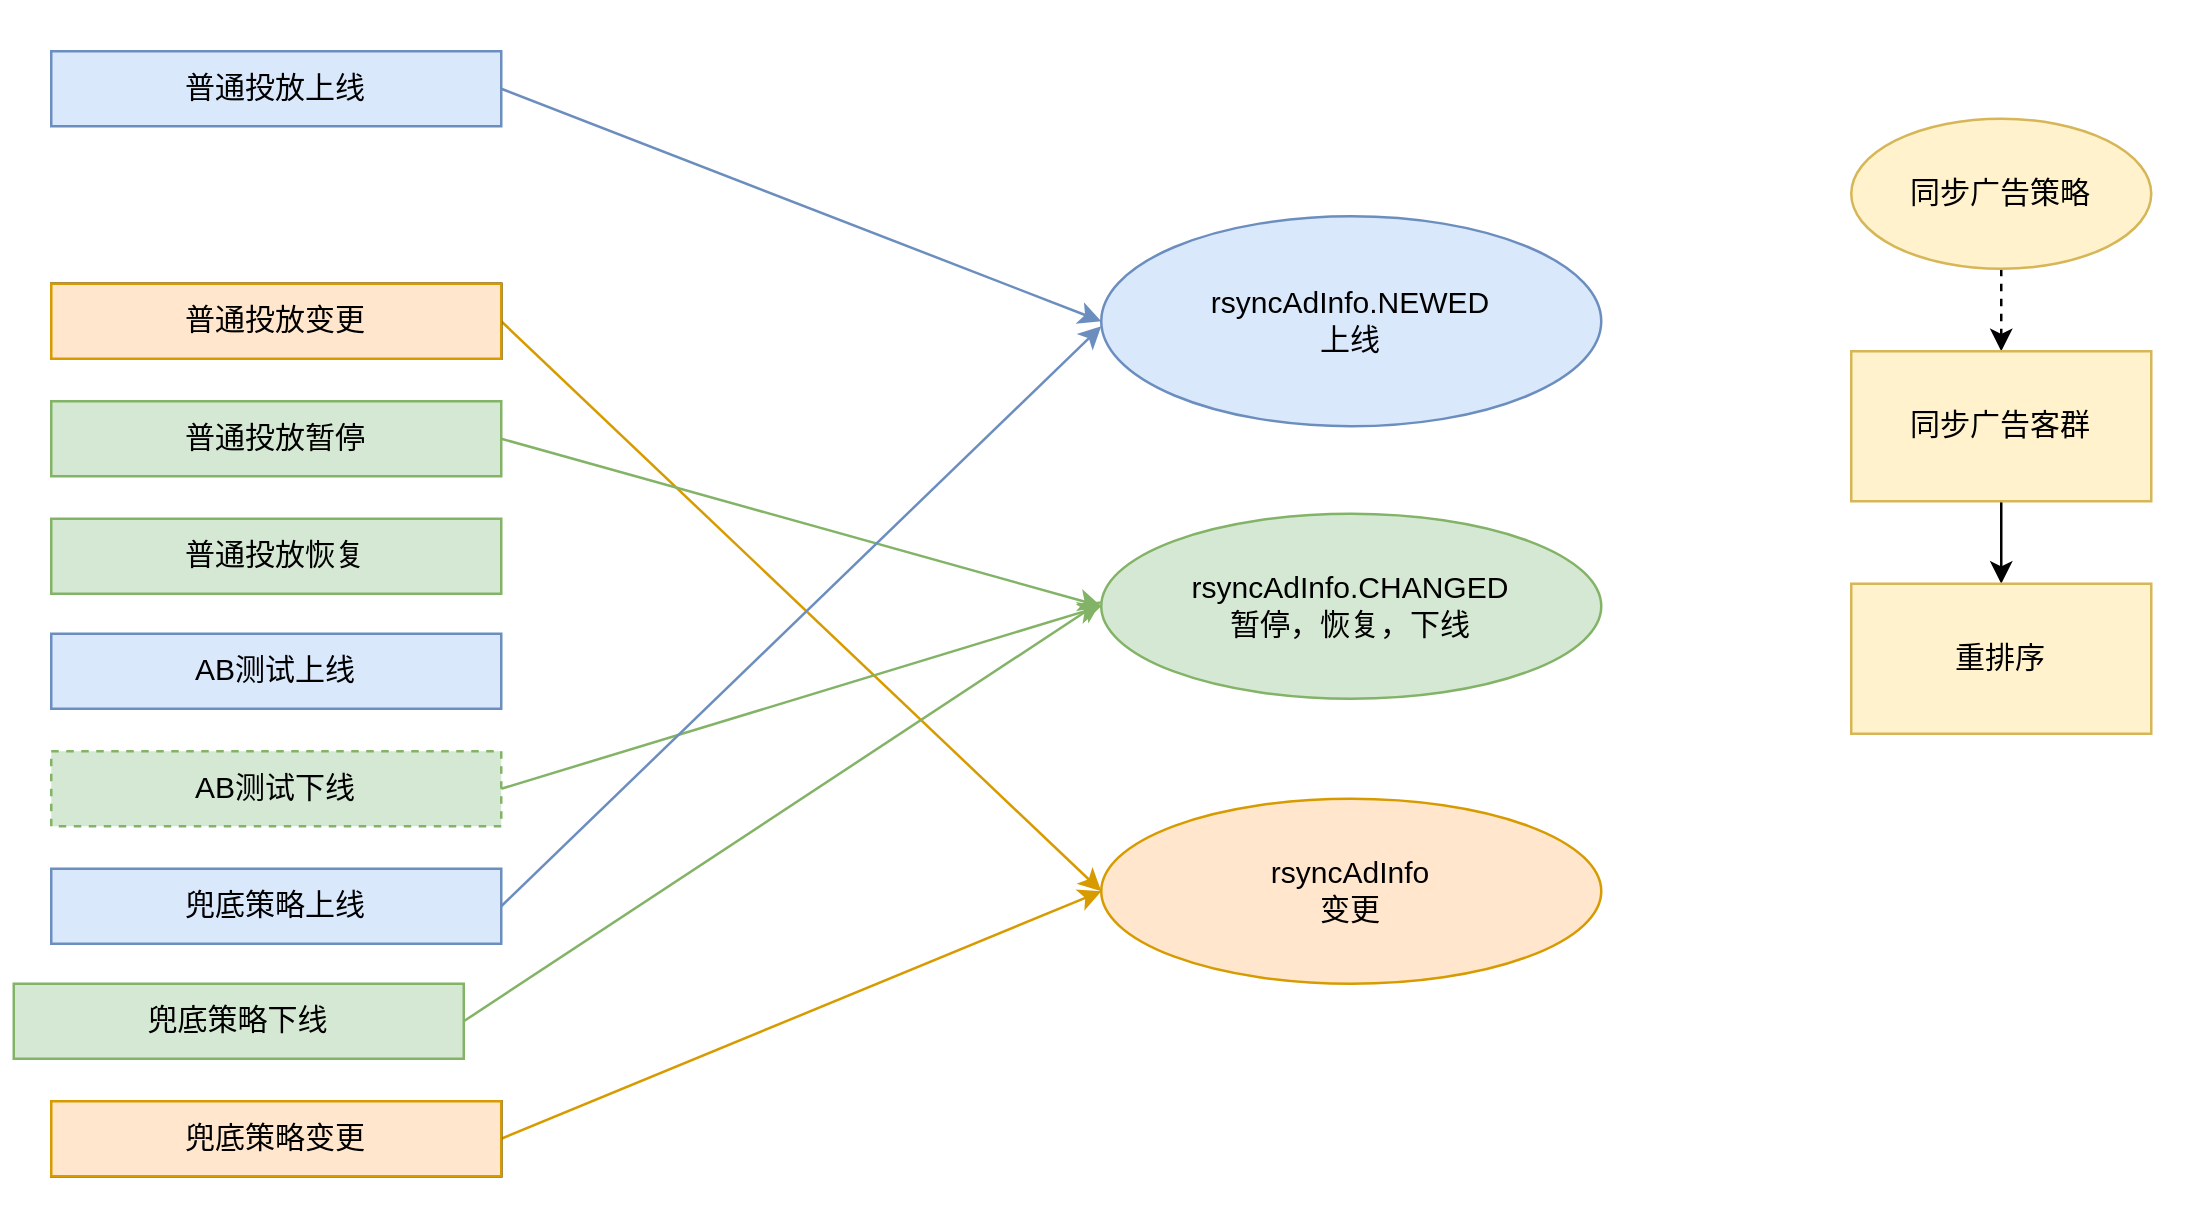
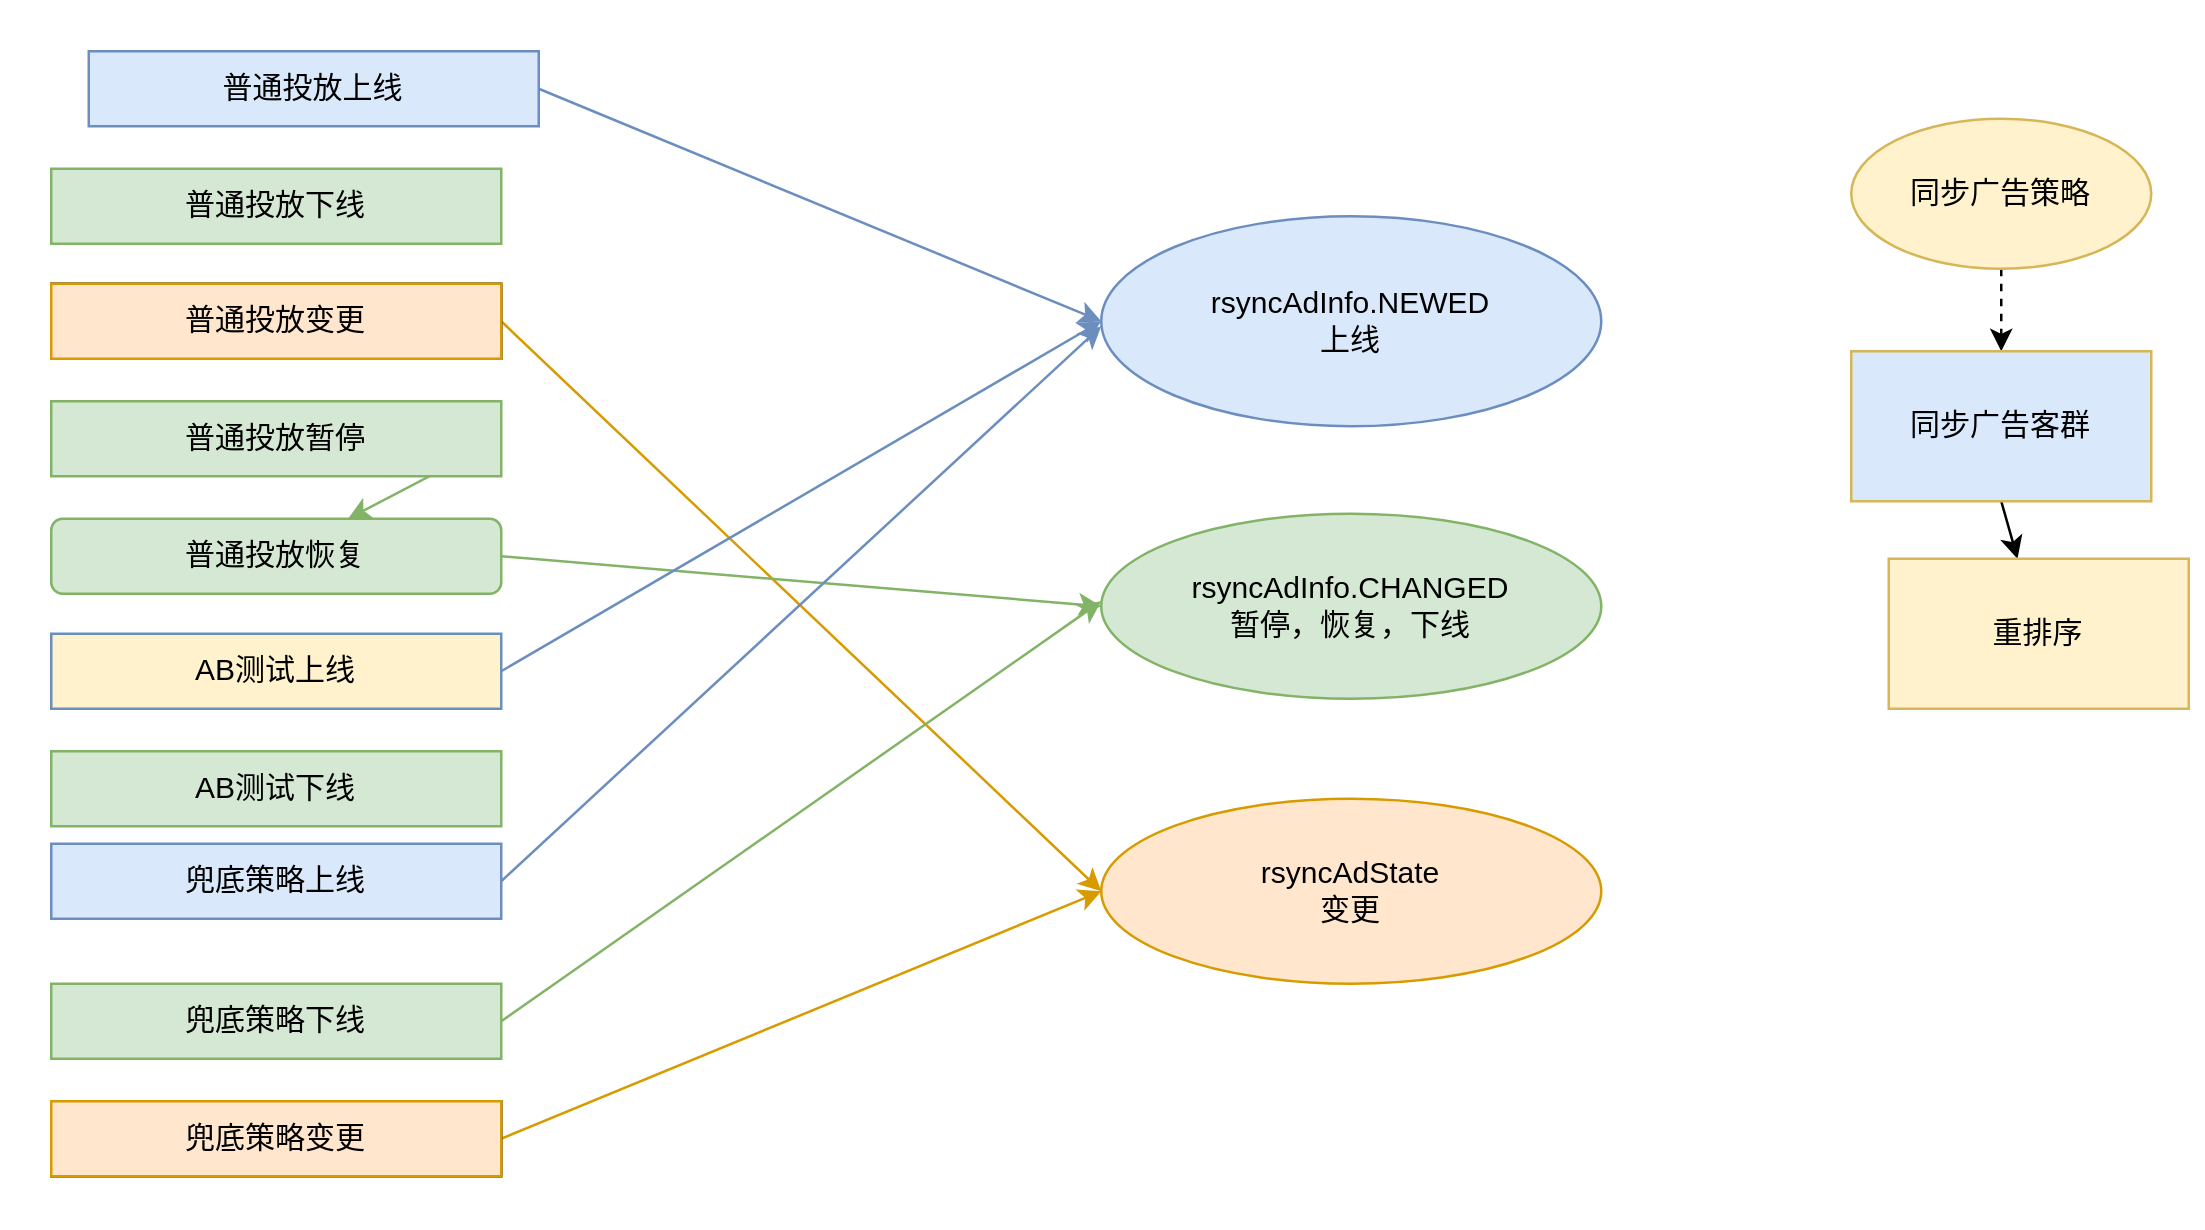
(276, 89) -> (314, 89)
none -> (276, 206)
none -> (931, 421)
(2001, 426) -> (2001, 426)
(276, 556) -> (276, 556)
(980, 572) -> (396, 494)
none -> (961, 595)
(975, 645) -> none
(2001, 659) -> (2039, 634)
(276, 671) -> (276, 671)
(276, 789) -> (276, 789)
(1351, 891) -> (1351, 891)
(276, 906) -> (276, 881)
(239, 1021) -> (276, 1021)
